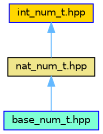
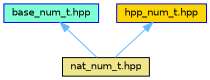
(51, 13) -> (162, 13)
(51, 99) -> (82, 43)
